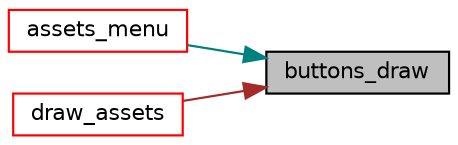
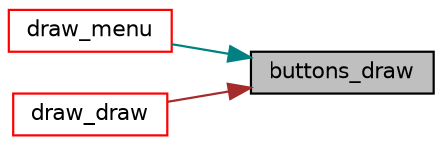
(98, 31) -> (90, 31)
(98, 114) -> (90, 114)
